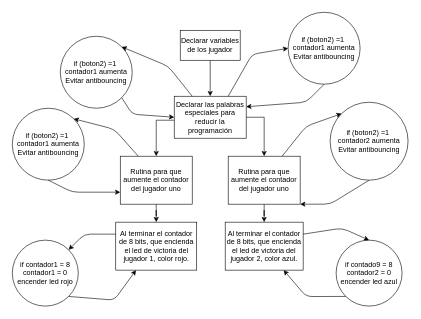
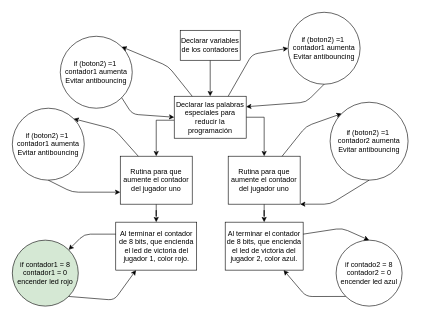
(210, 45) -> (210, 45)
(45, 273) -> (45, 273)
(369, 273) -> (369, 273)
